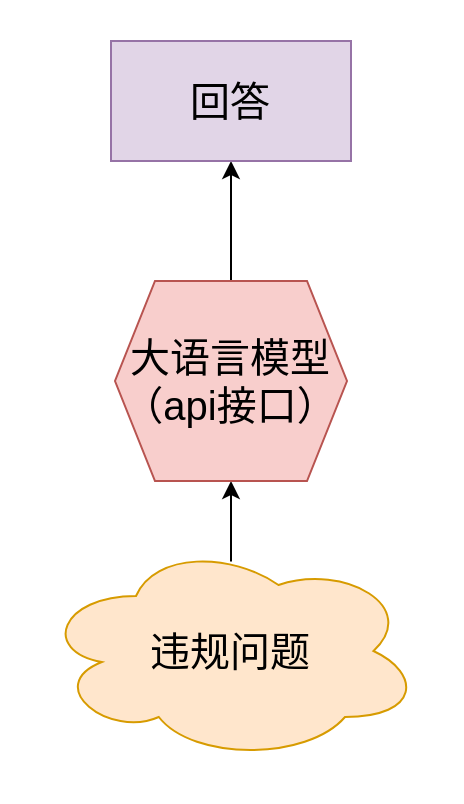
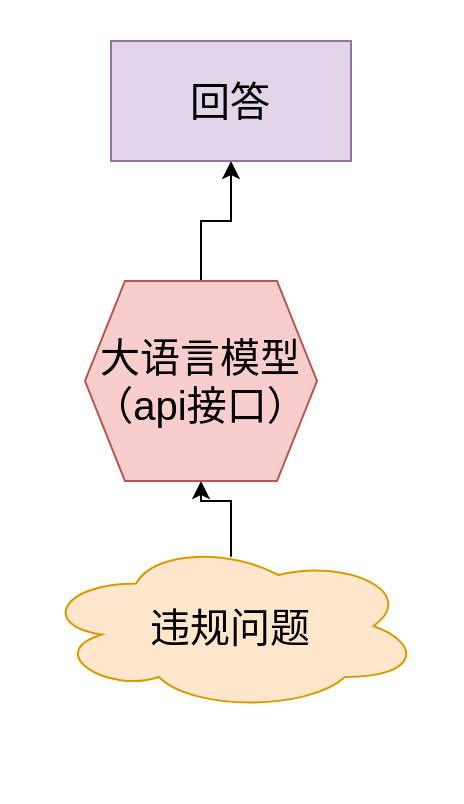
(231, 381) -> (201, 381)
(231, 651) -> (231, 626)
